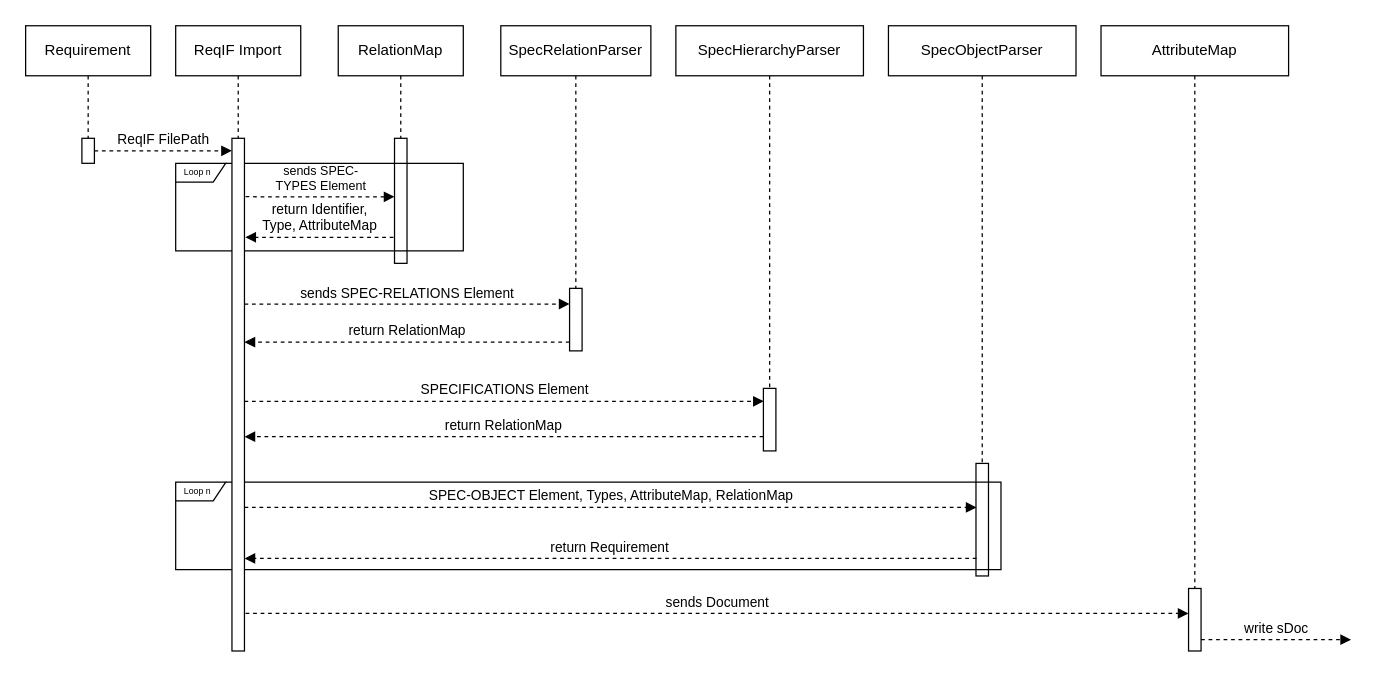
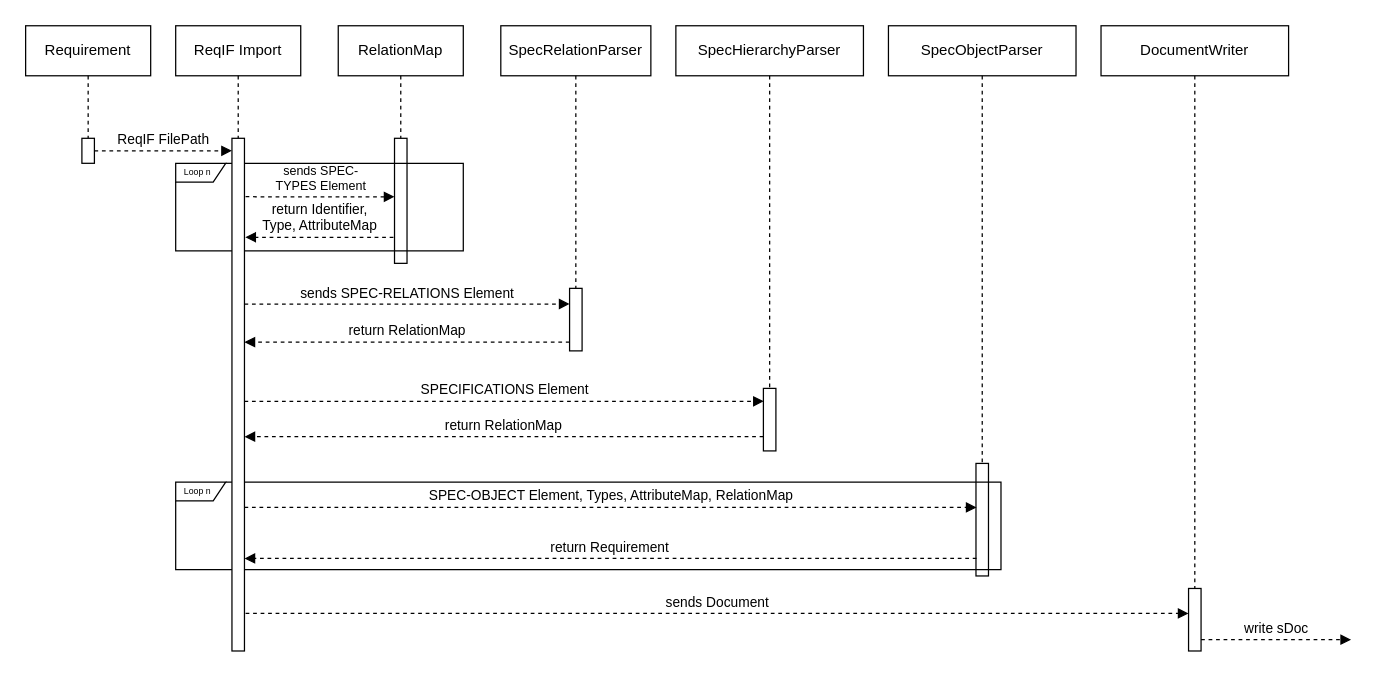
(1194, 51) -> (1194, 51)
